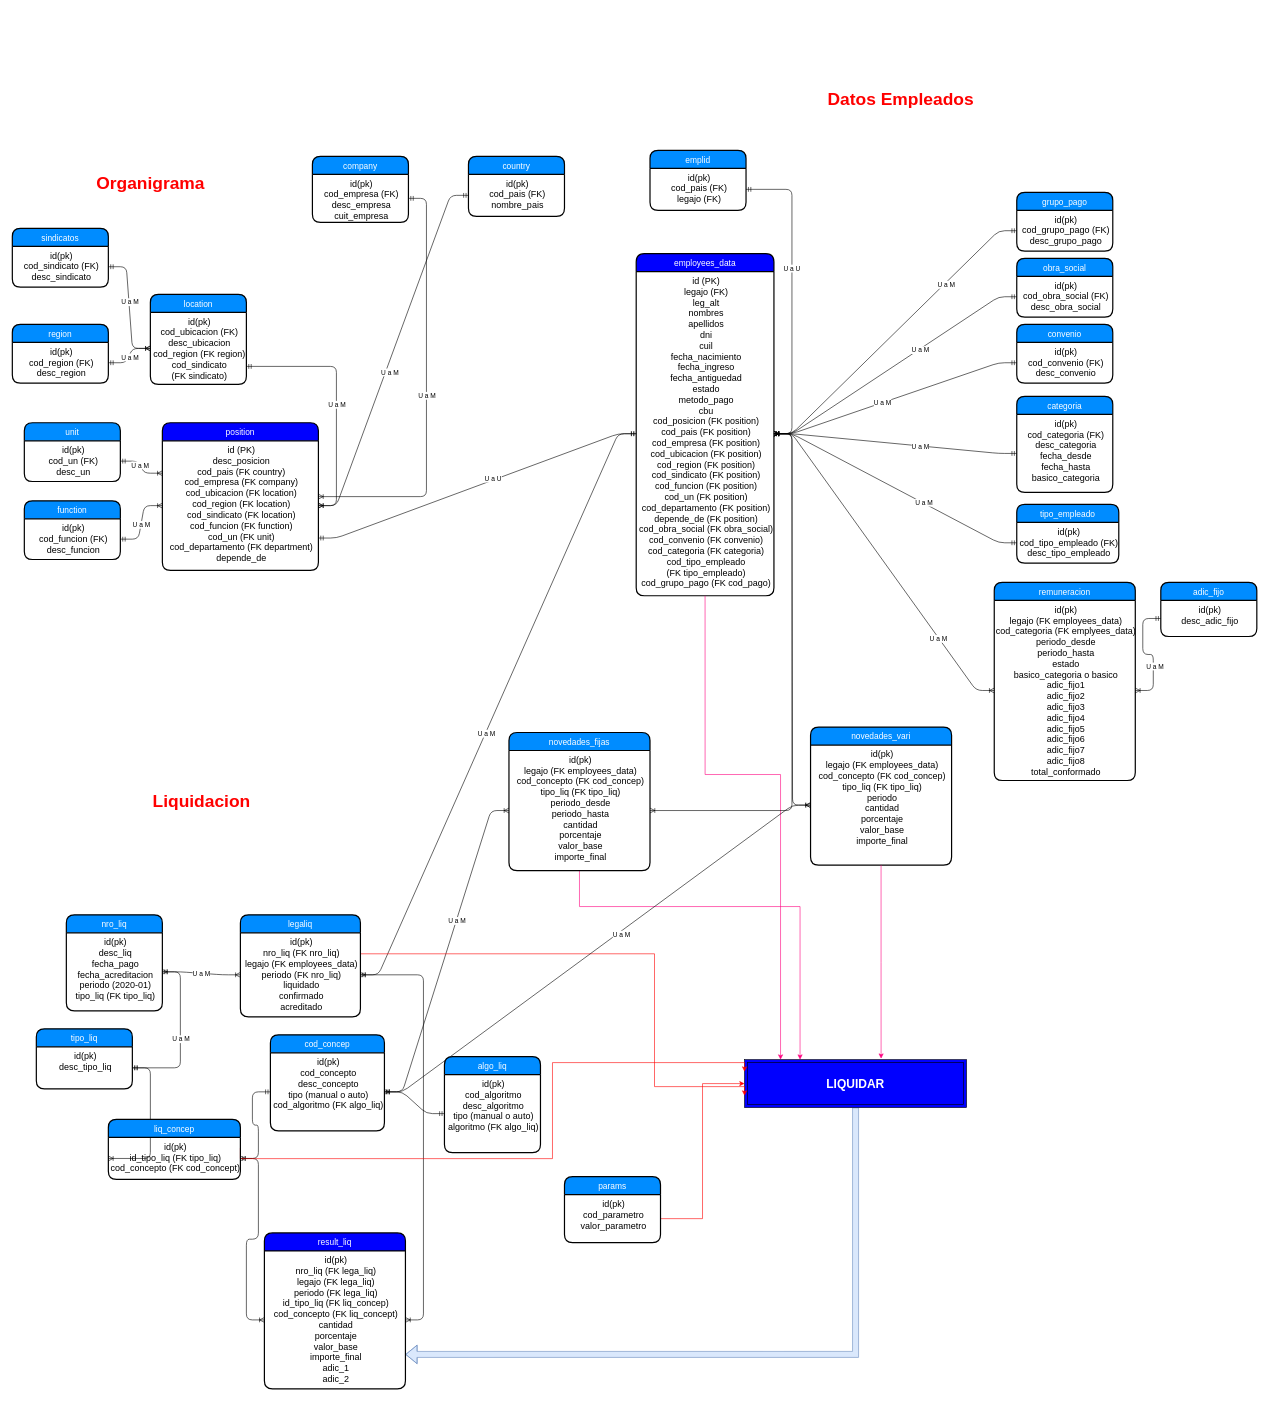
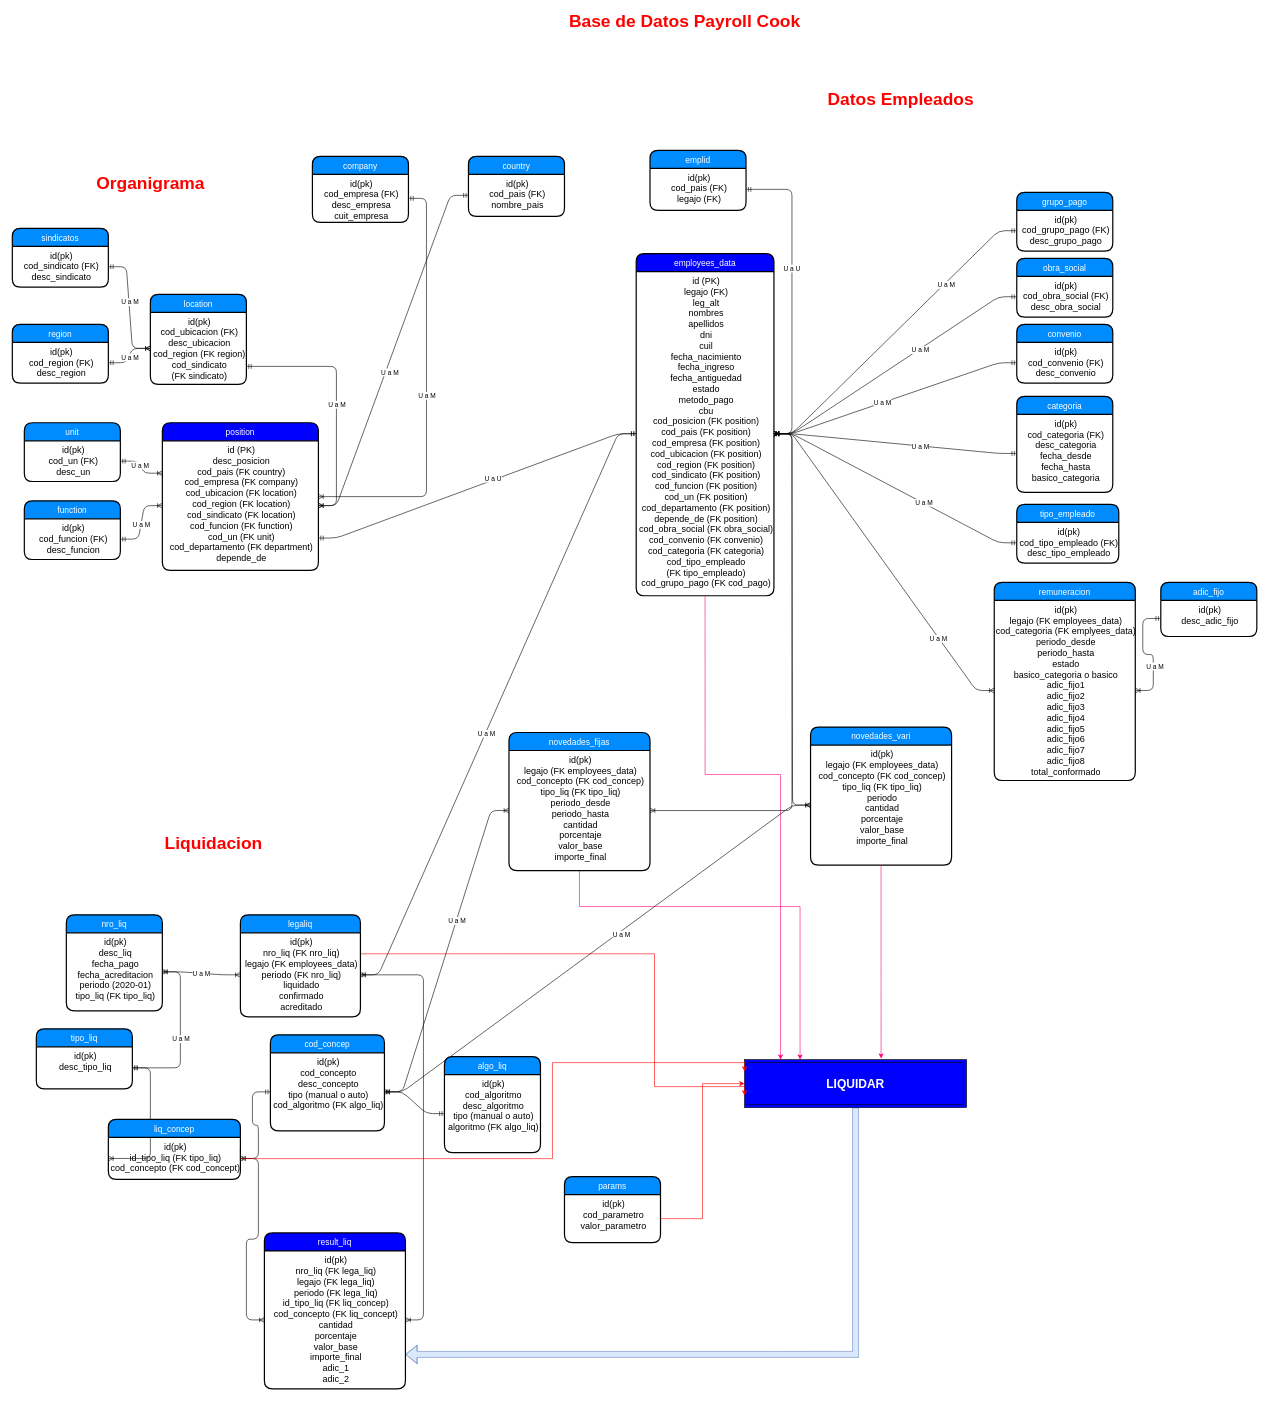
none -> (684, 21)
(201, 801) -> (213, 843)
